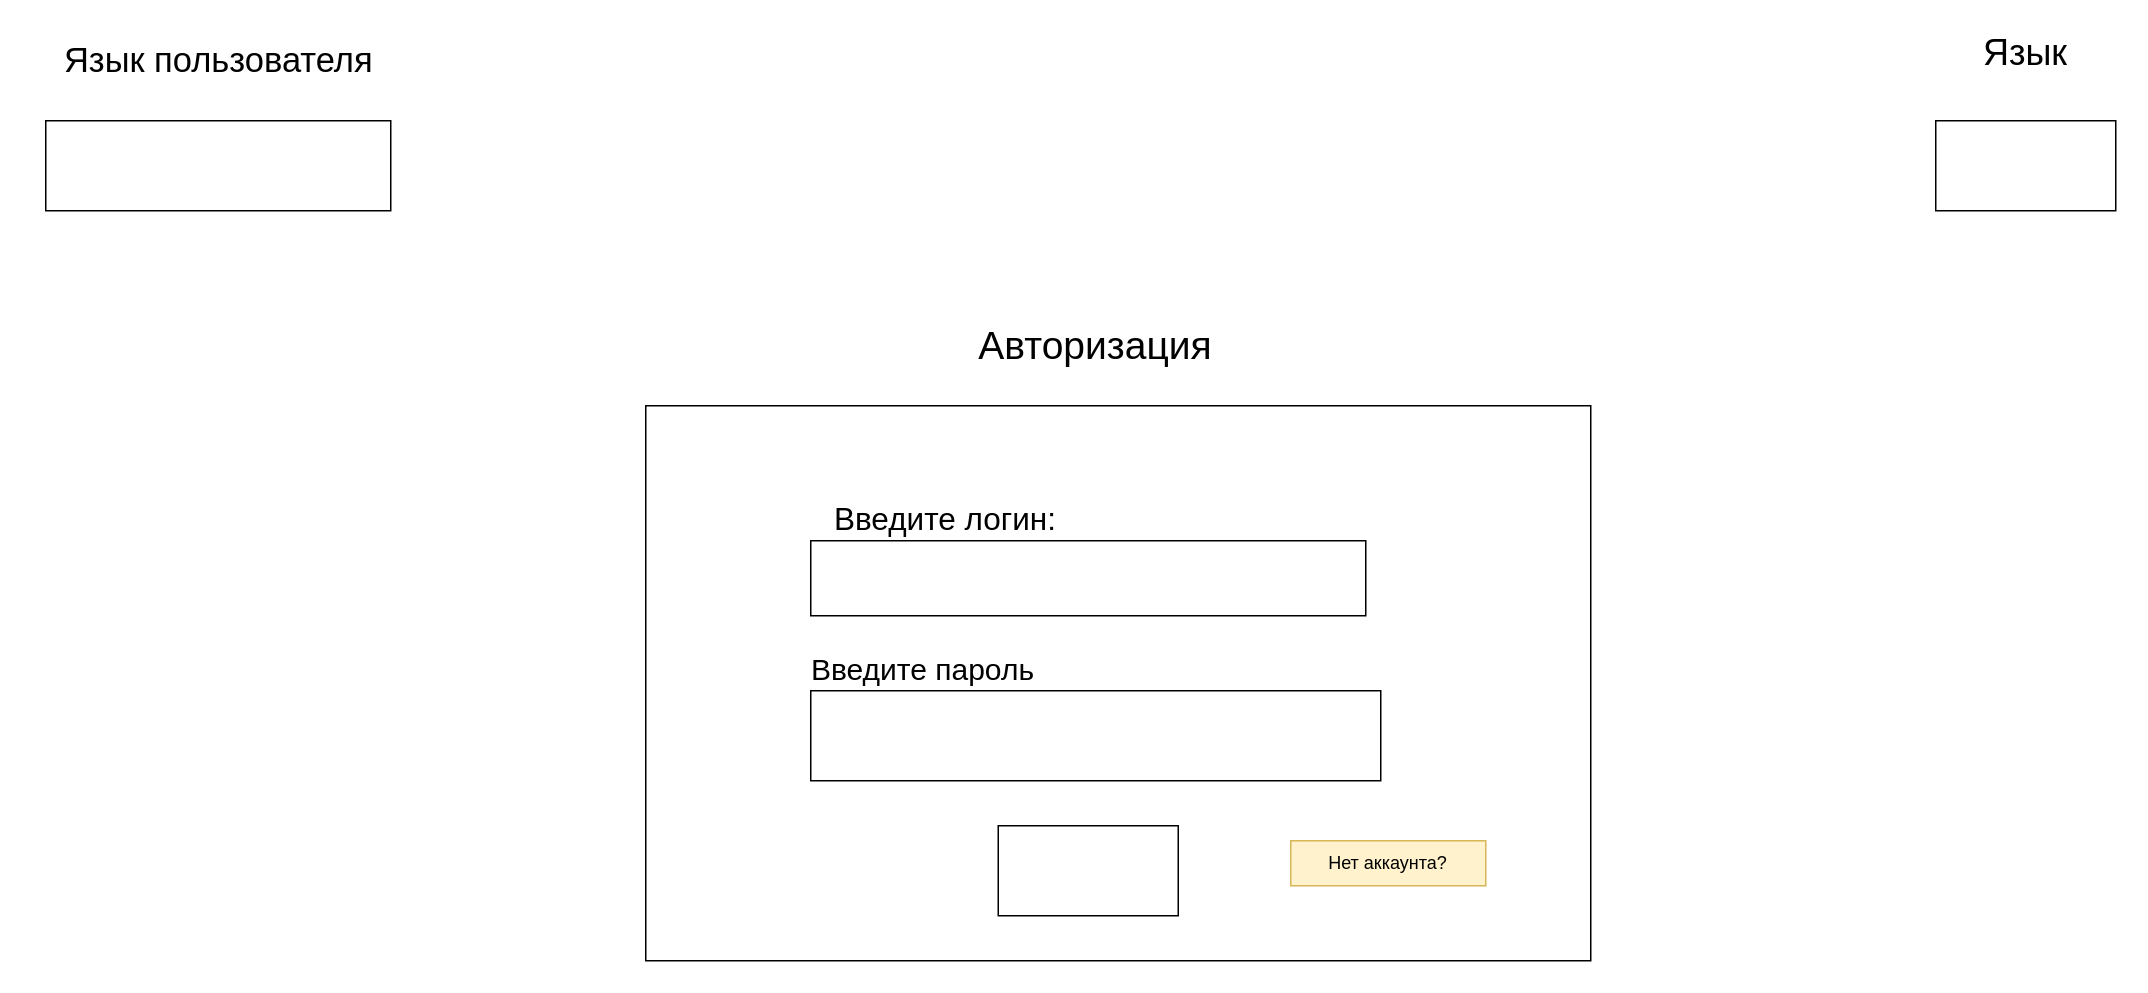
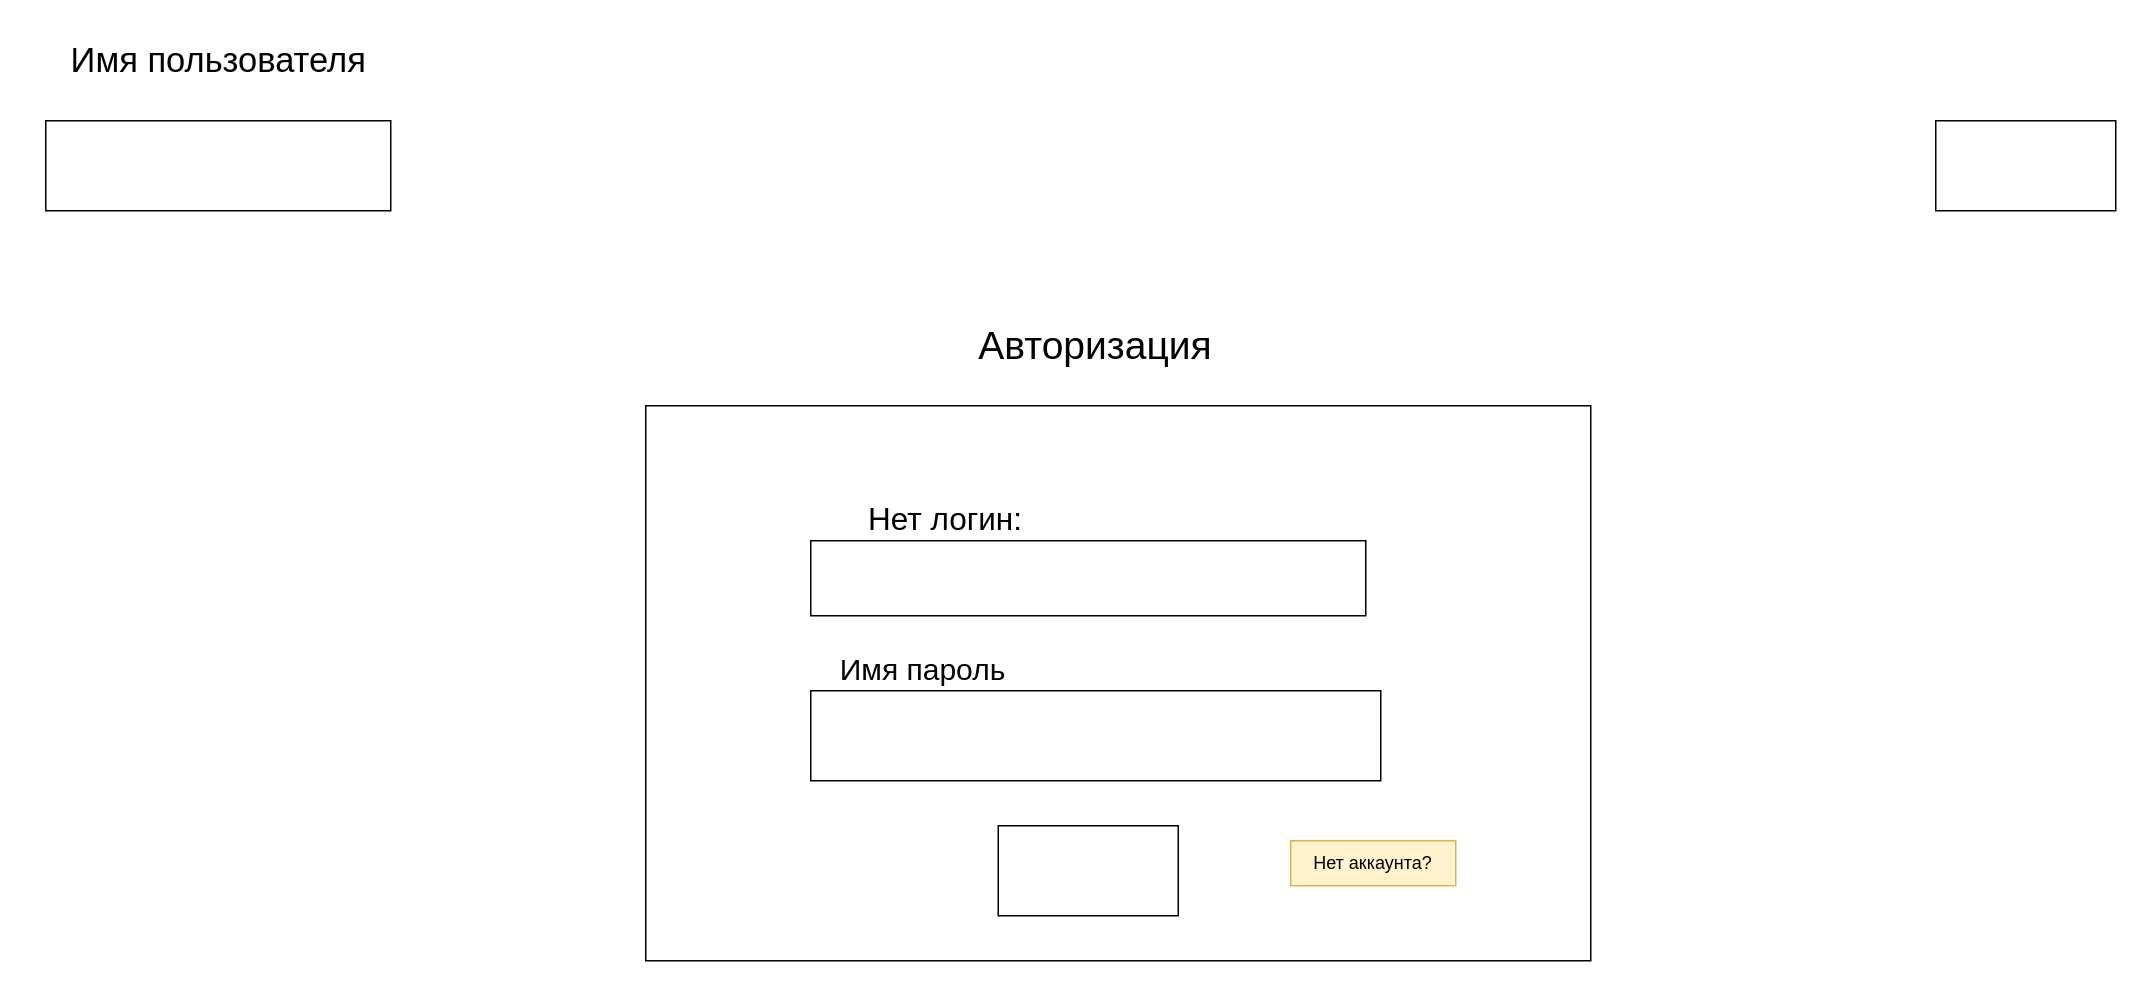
(2026, 53) -> none
(219, 61) -> (219, 61)
(946, 518) -> (946, 518)
(923, 668) -> (923, 668)
(1388, 863) -> (1373, 863)
